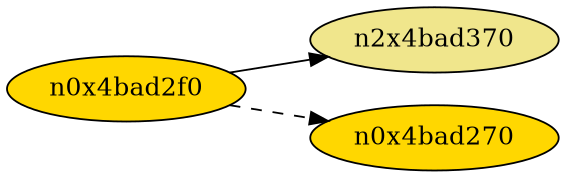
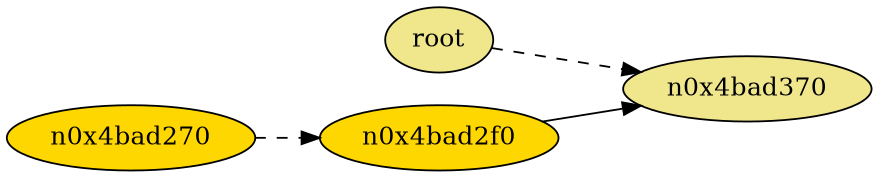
(434, 40) -> (747, 89)
none -> (439, 40)
(270, 112) -> (278, 138)
